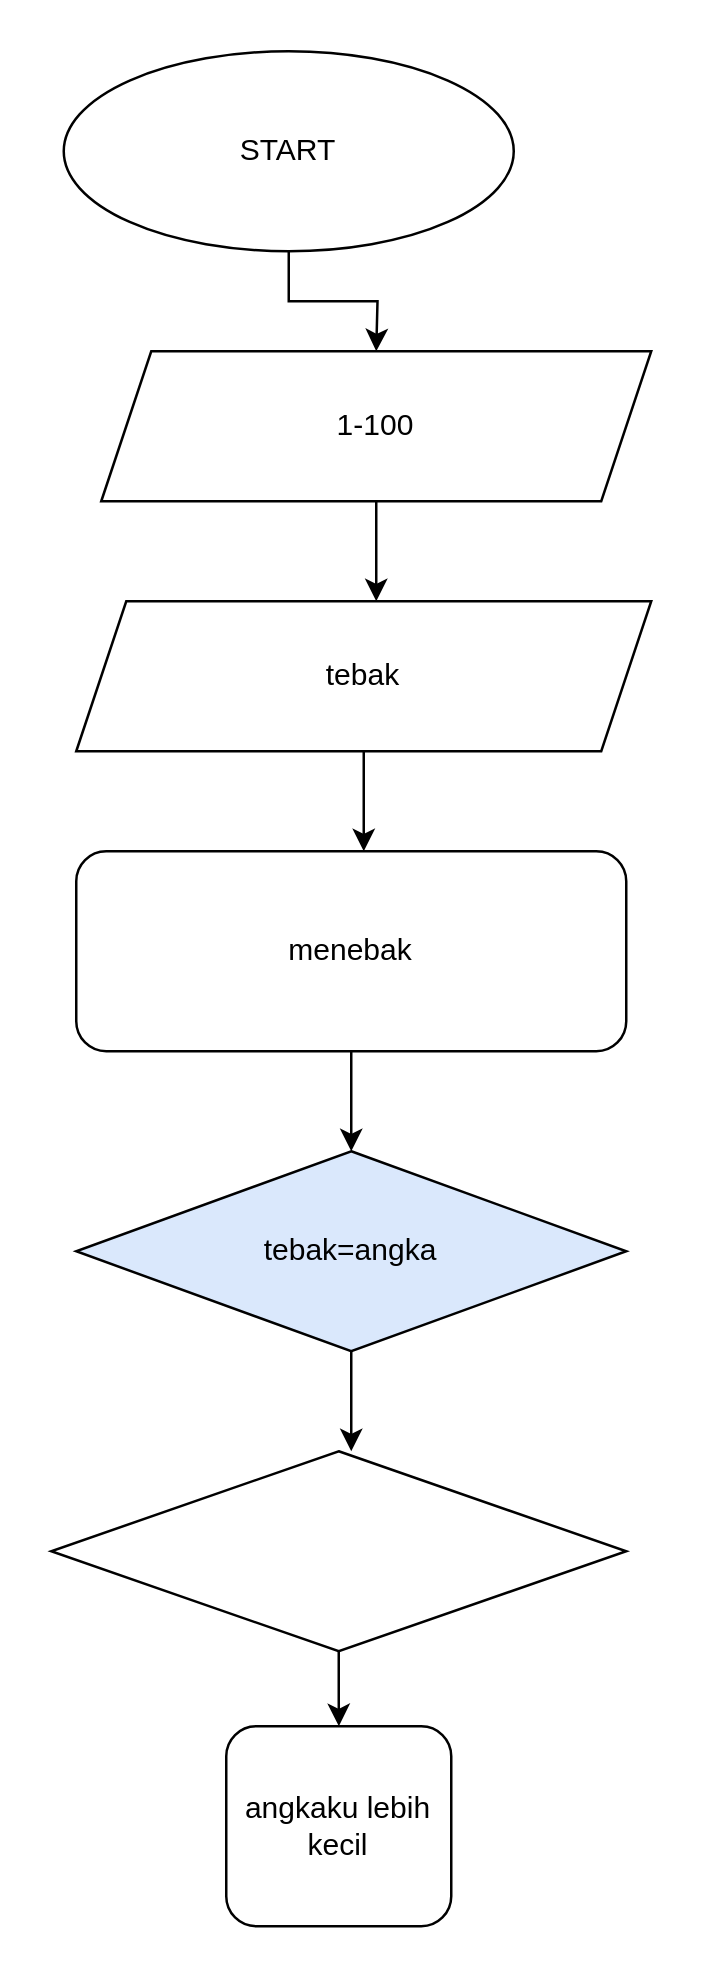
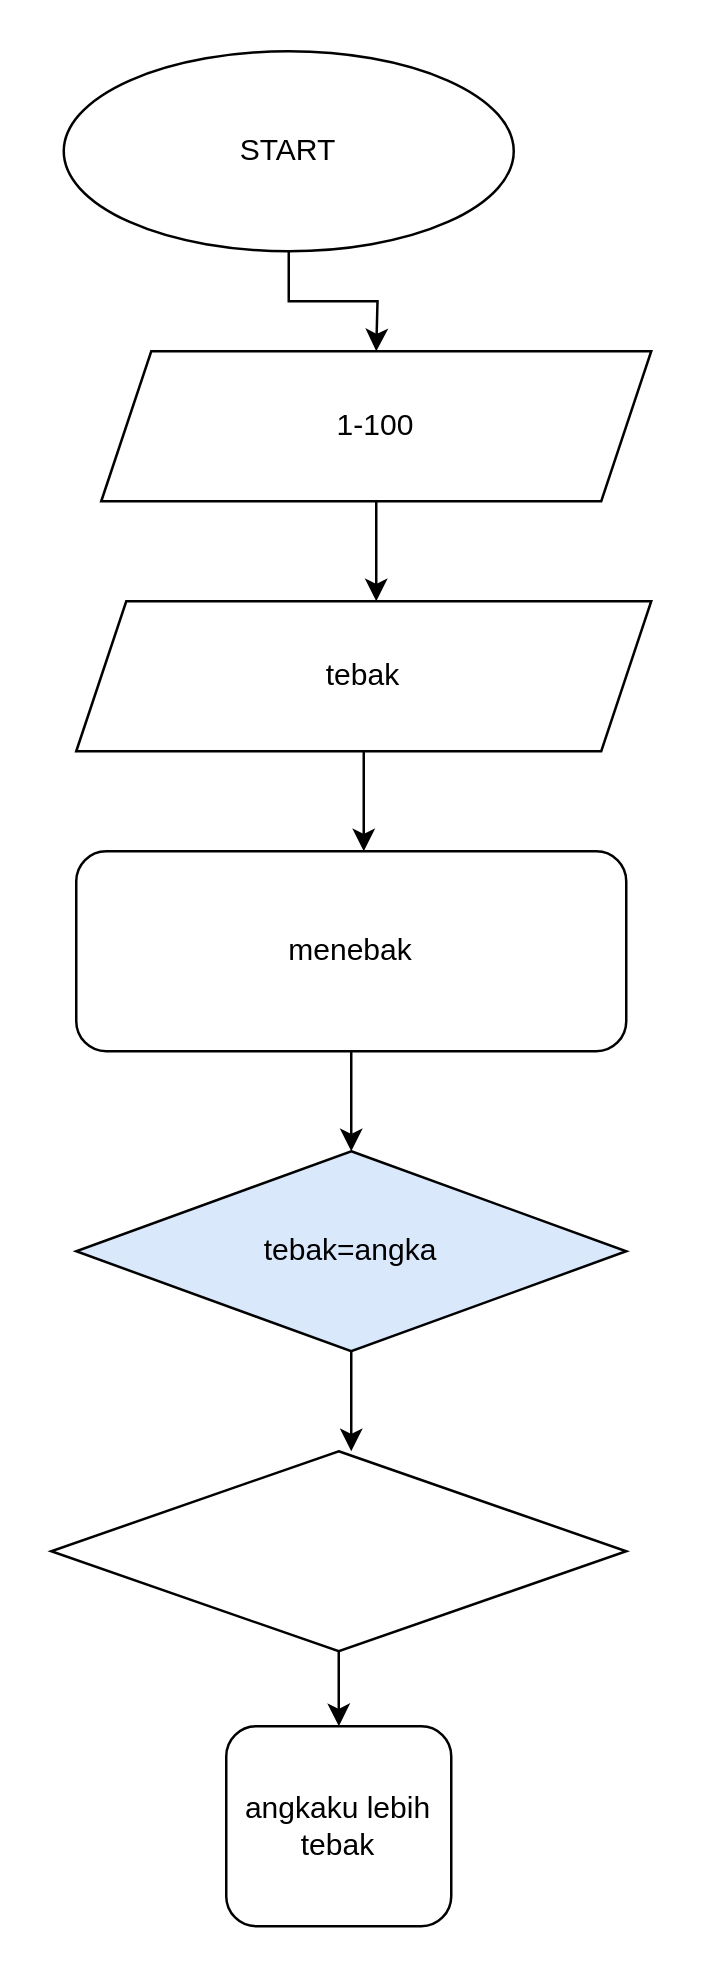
(339, 1826) -> (339, 1826)
